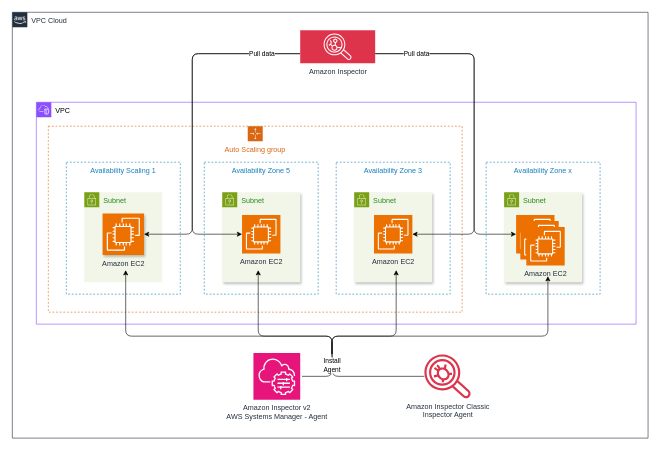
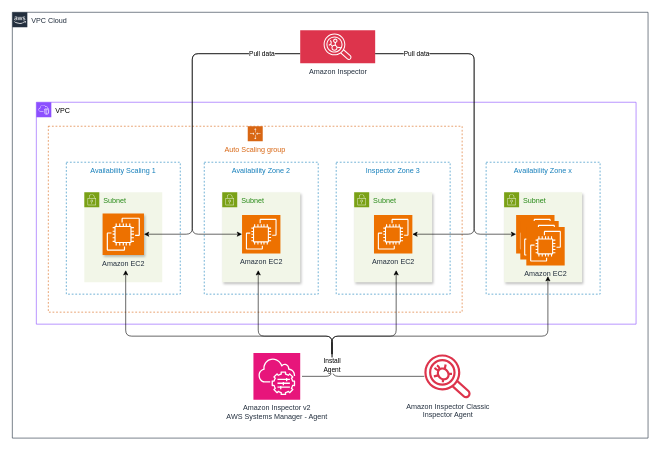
(261, 171) -> (261, 171)
(393, 171) -> (393, 171)
